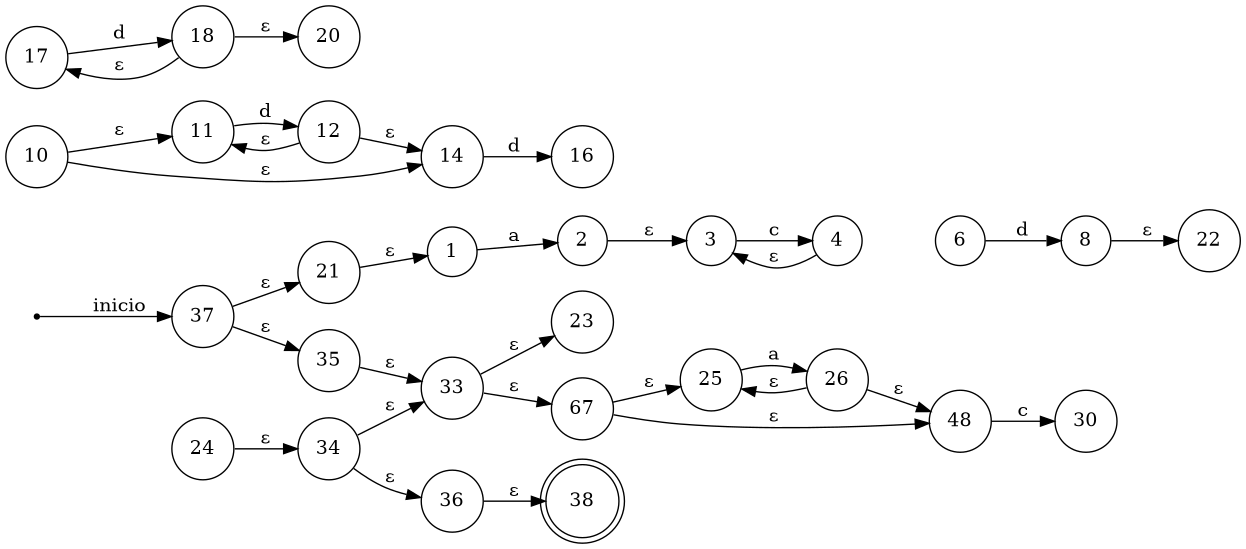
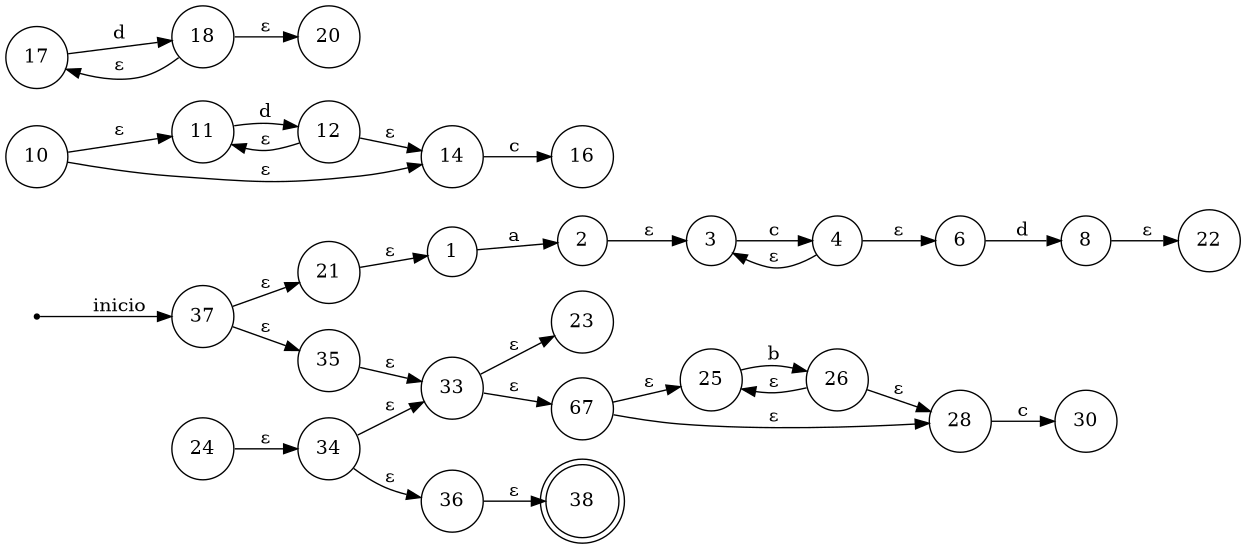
(515, 146) -> (515, 146)
none -> (892, 241)
(774, 354) -> (774, 354)
(960, 421) -> (960, 421)
